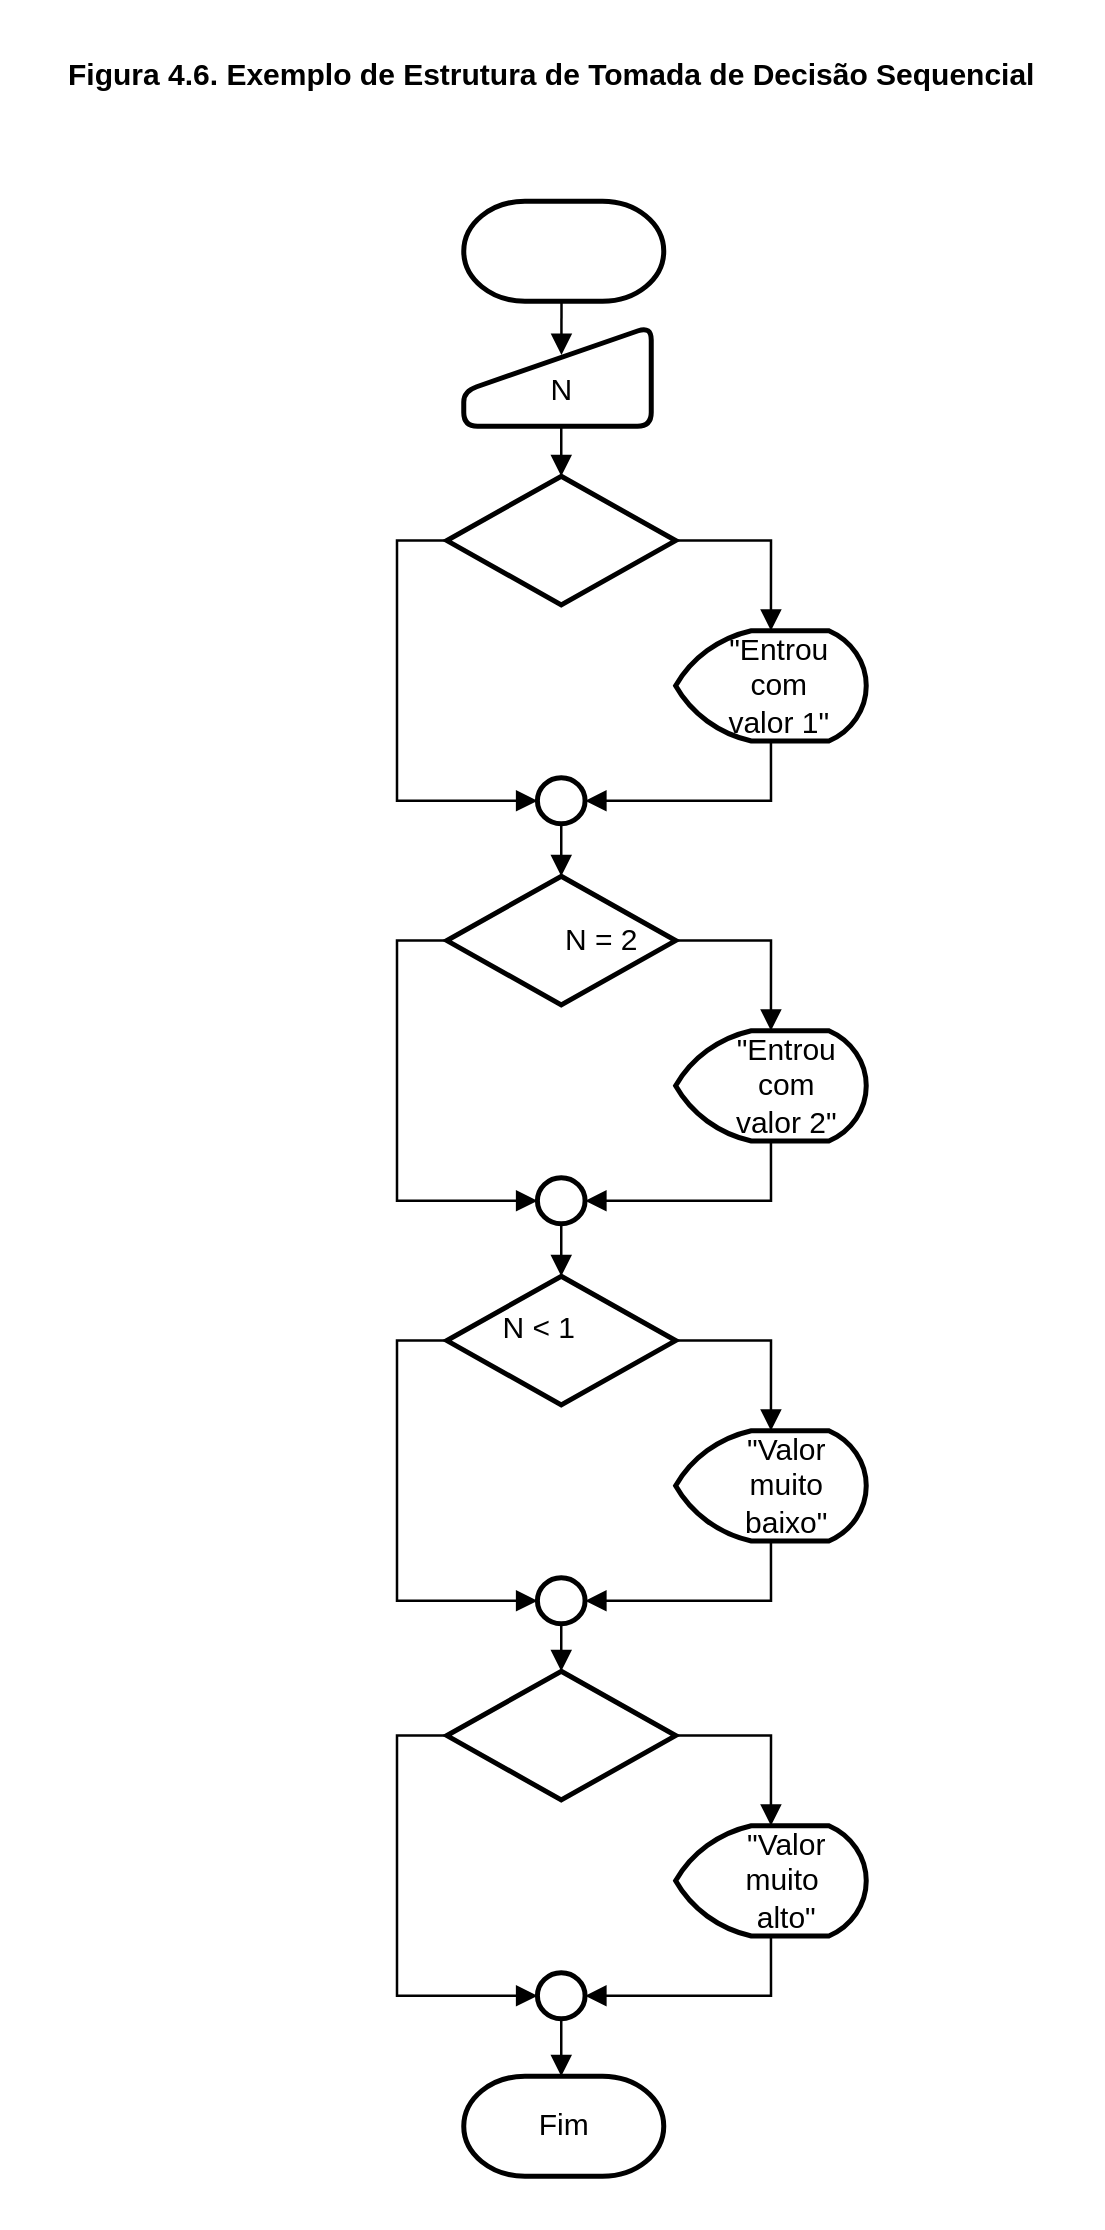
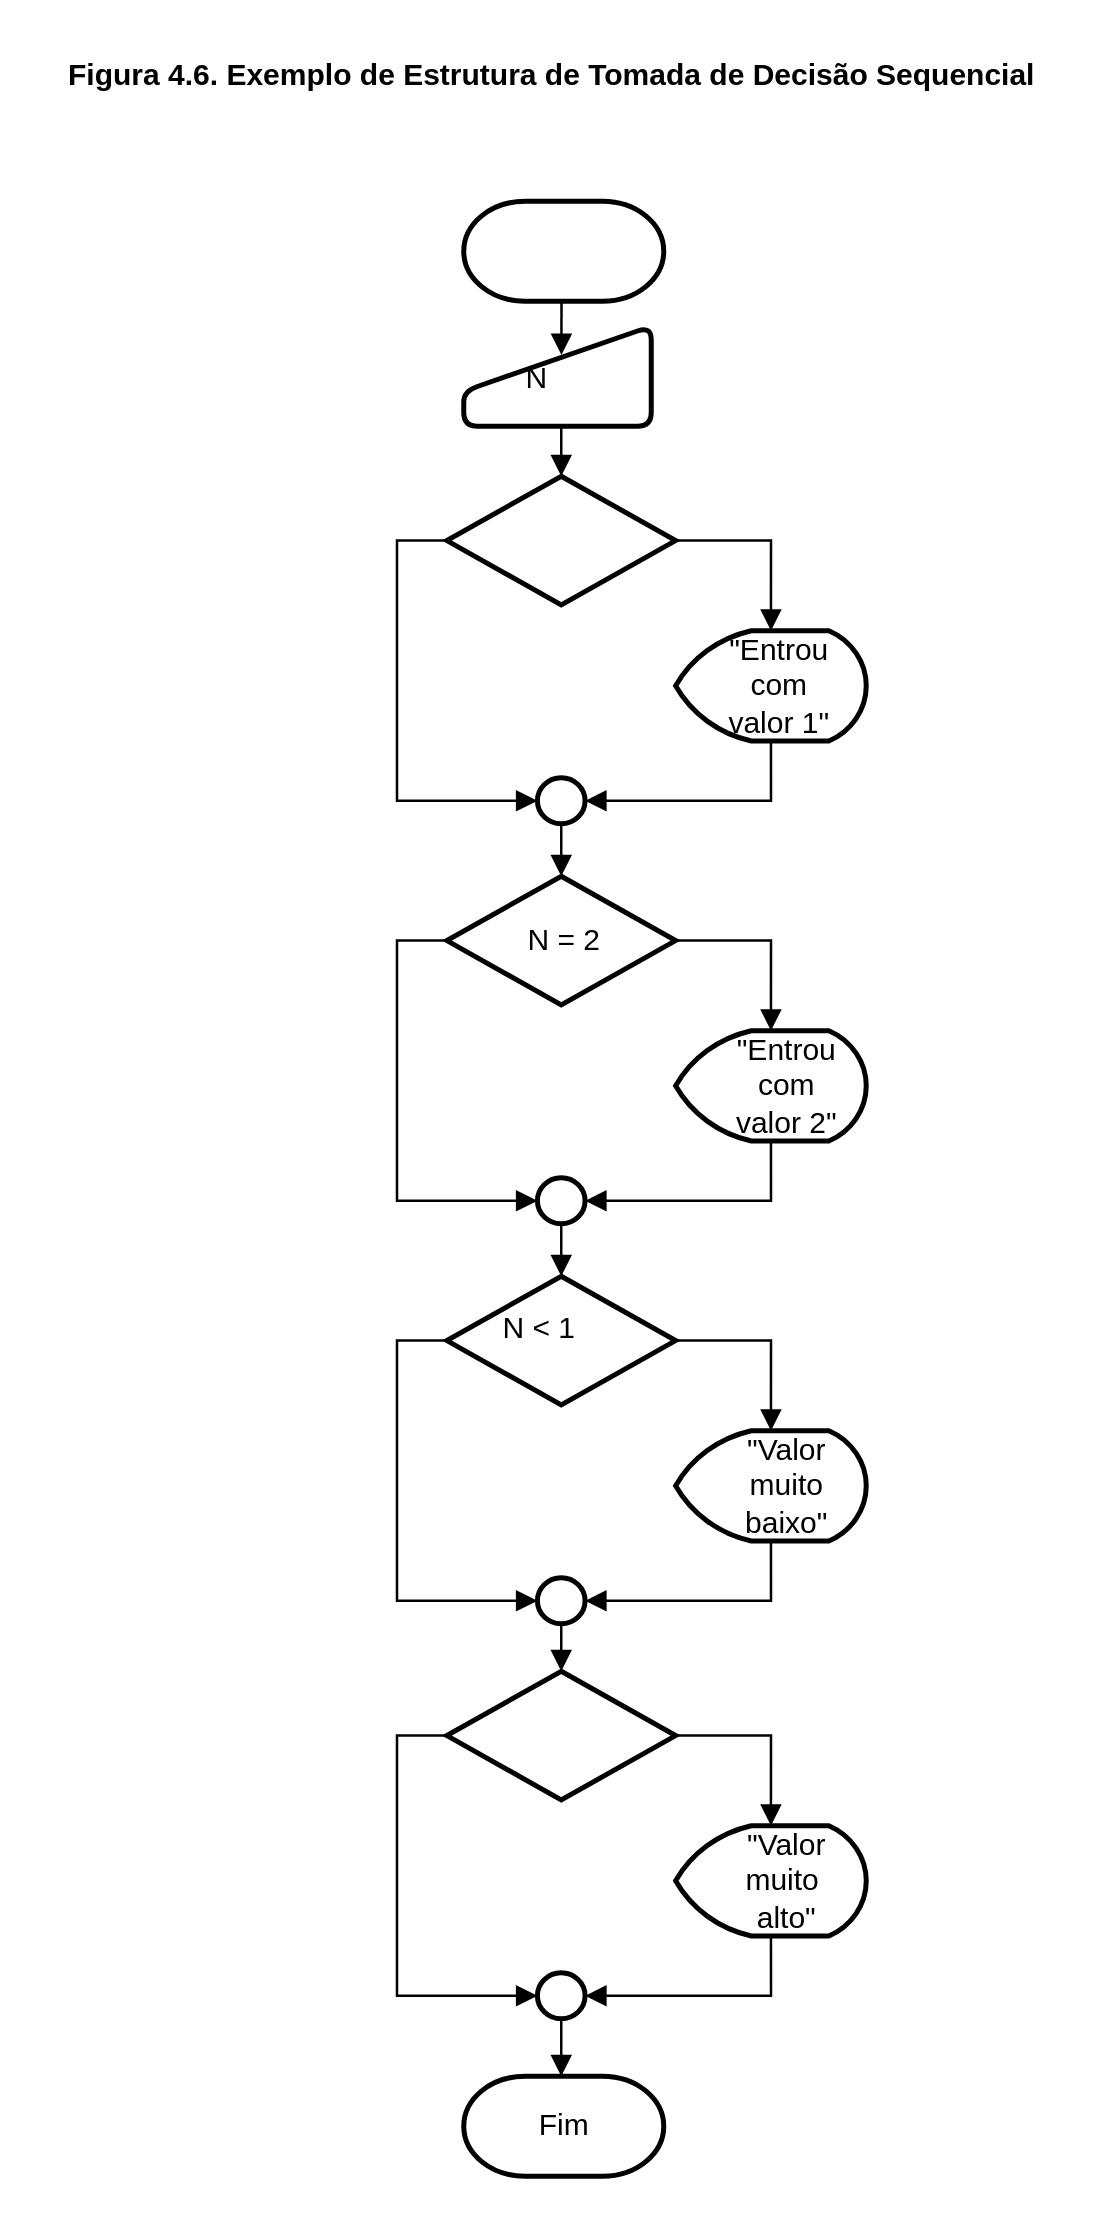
(561, 391) -> (536, 379)
(601, 941) -> (564, 941)
